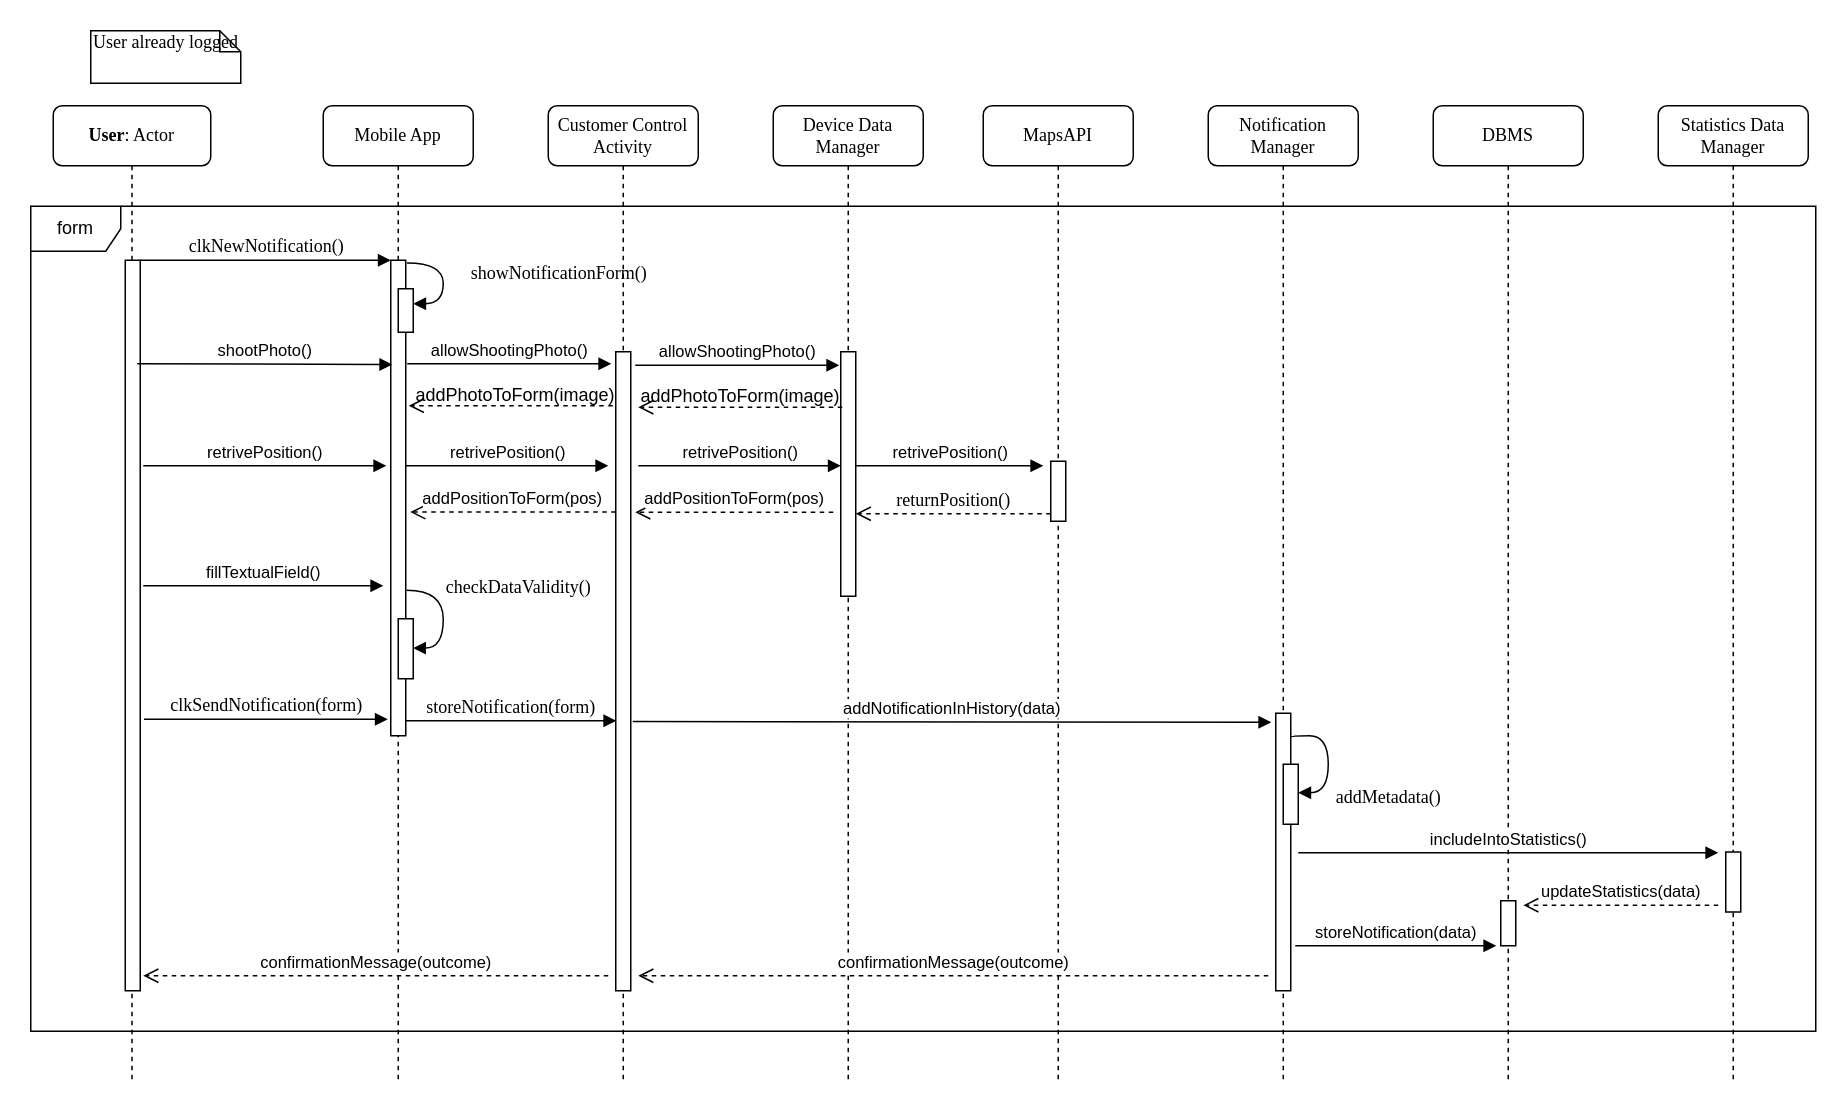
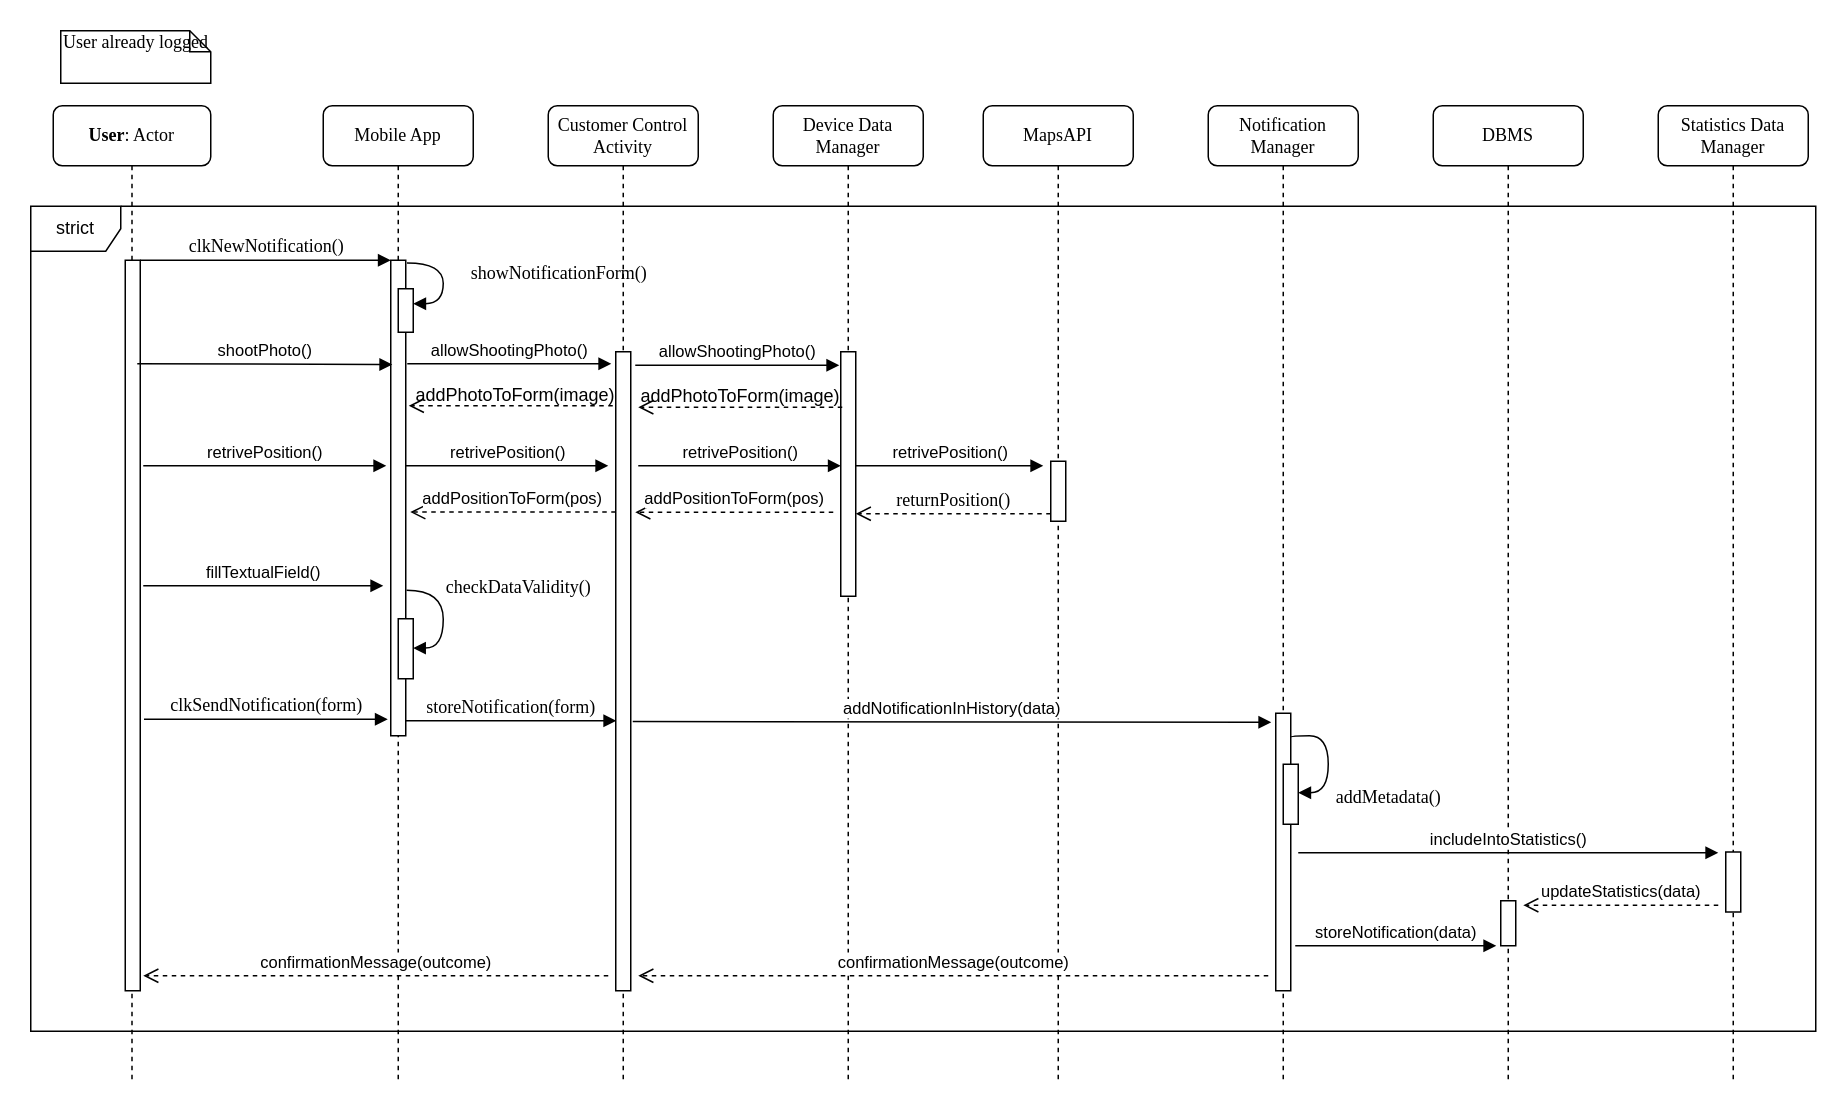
(166, 57) -> (136, 57)
(76, 229) -> (76, 229)
